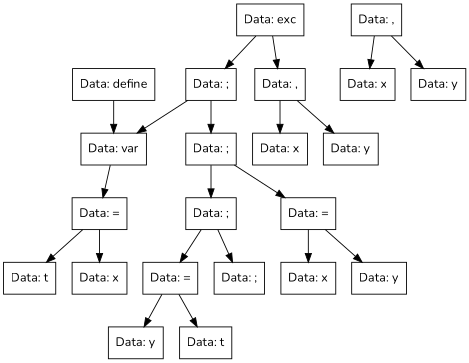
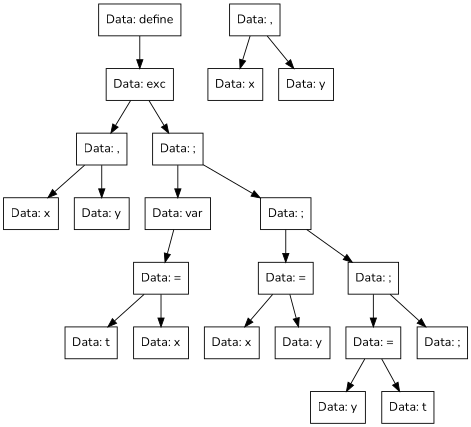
(114, 112) -> (140, 48)
